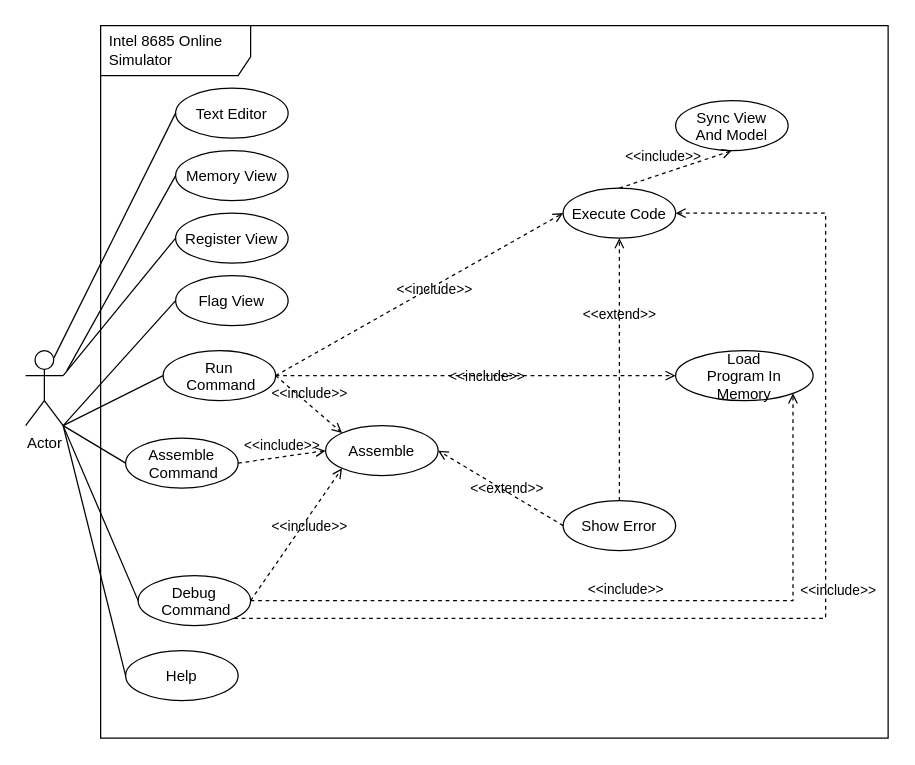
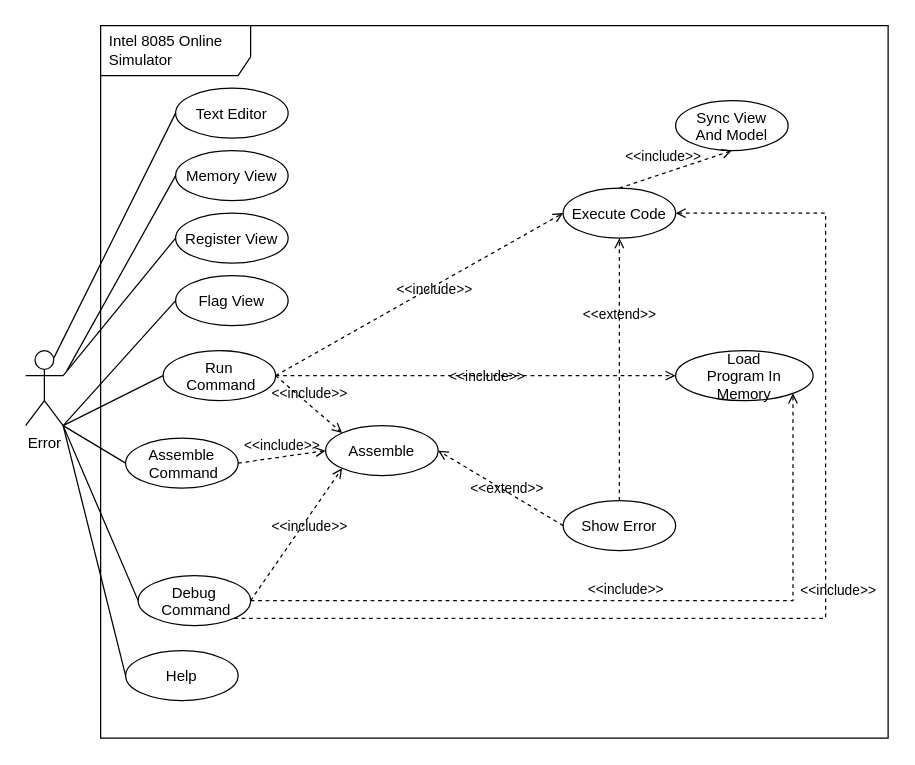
(180, 51) -> (180, 51)
(45, 443) -> (45, 443)
